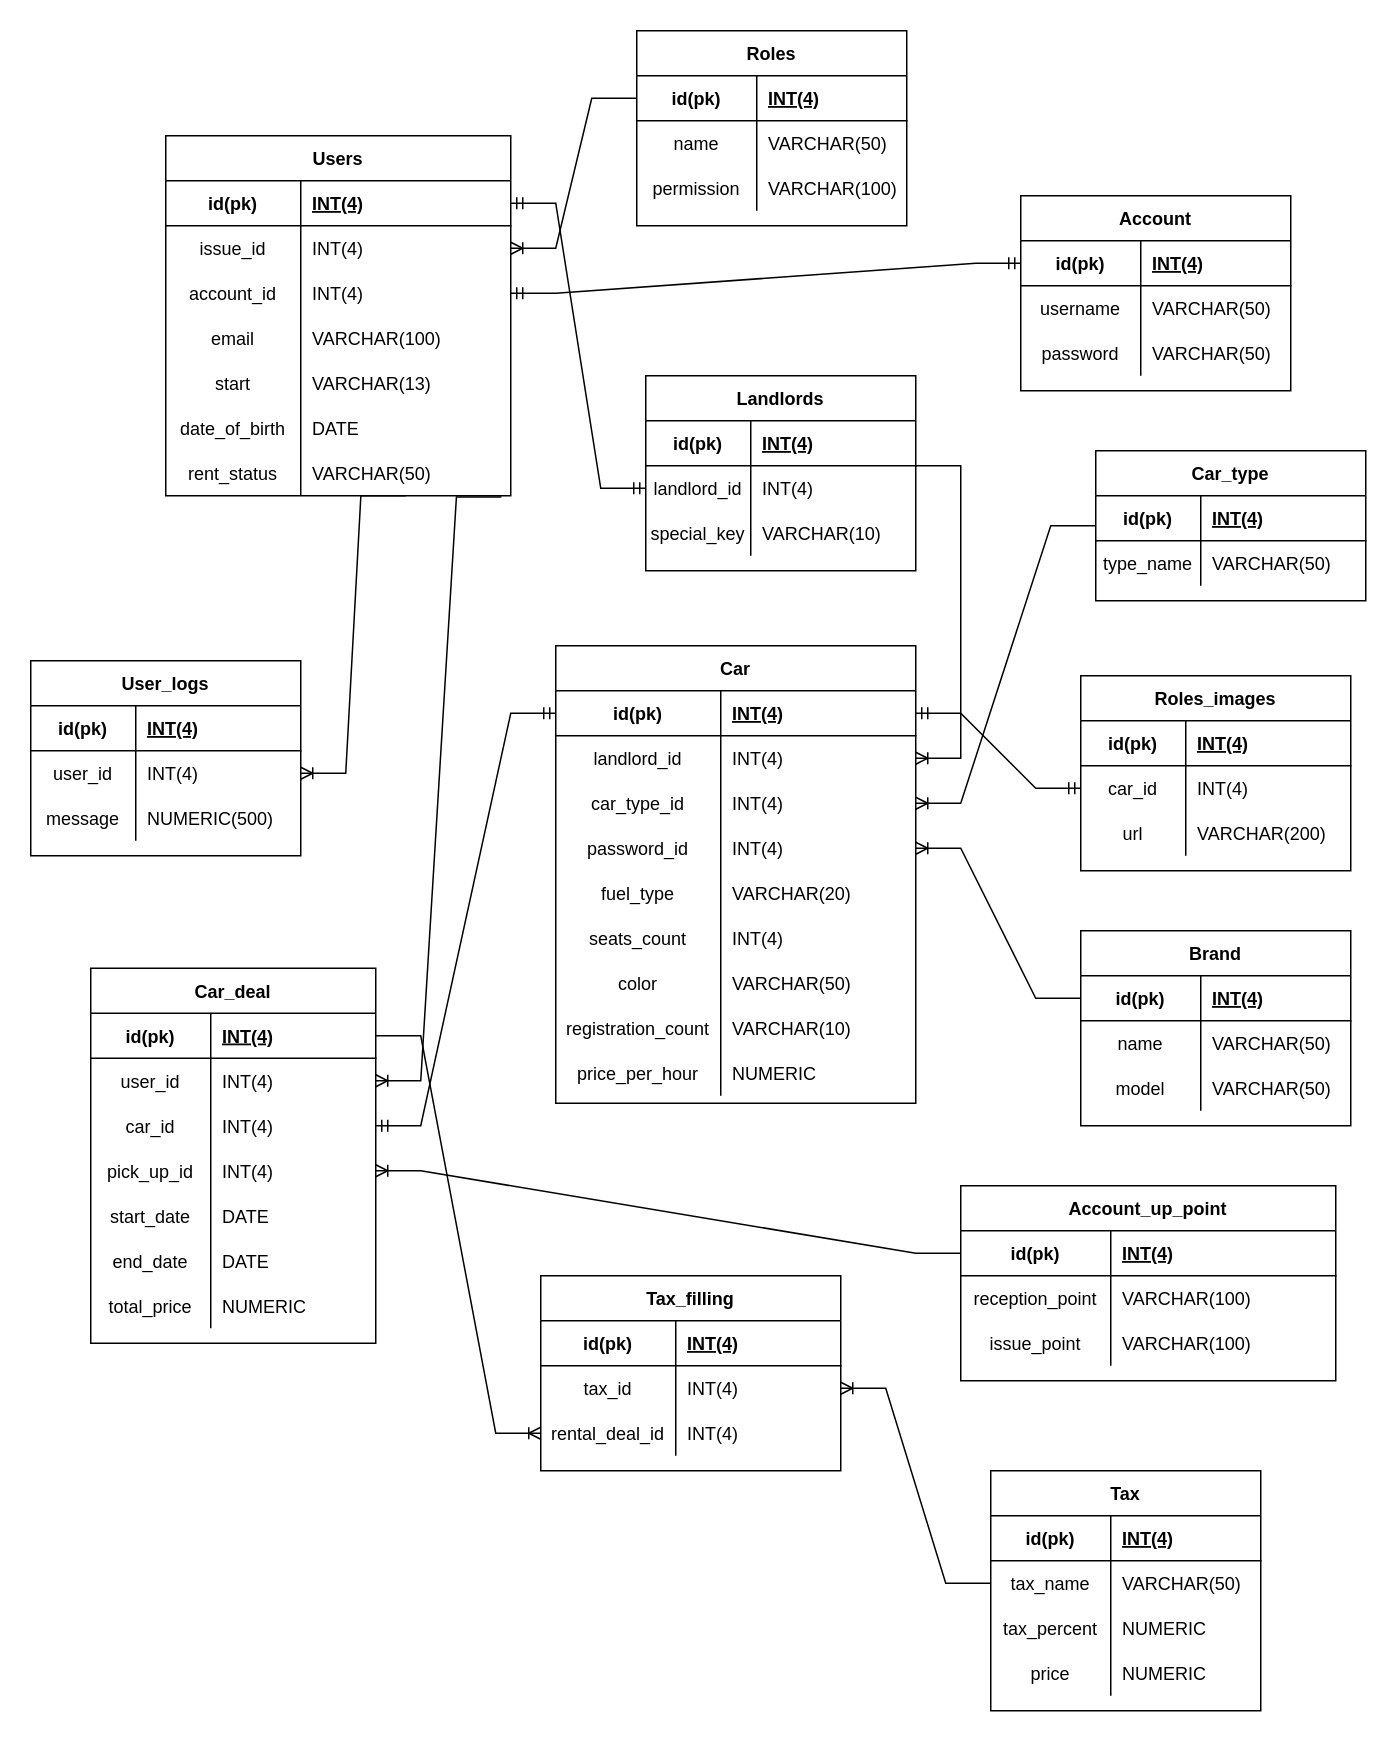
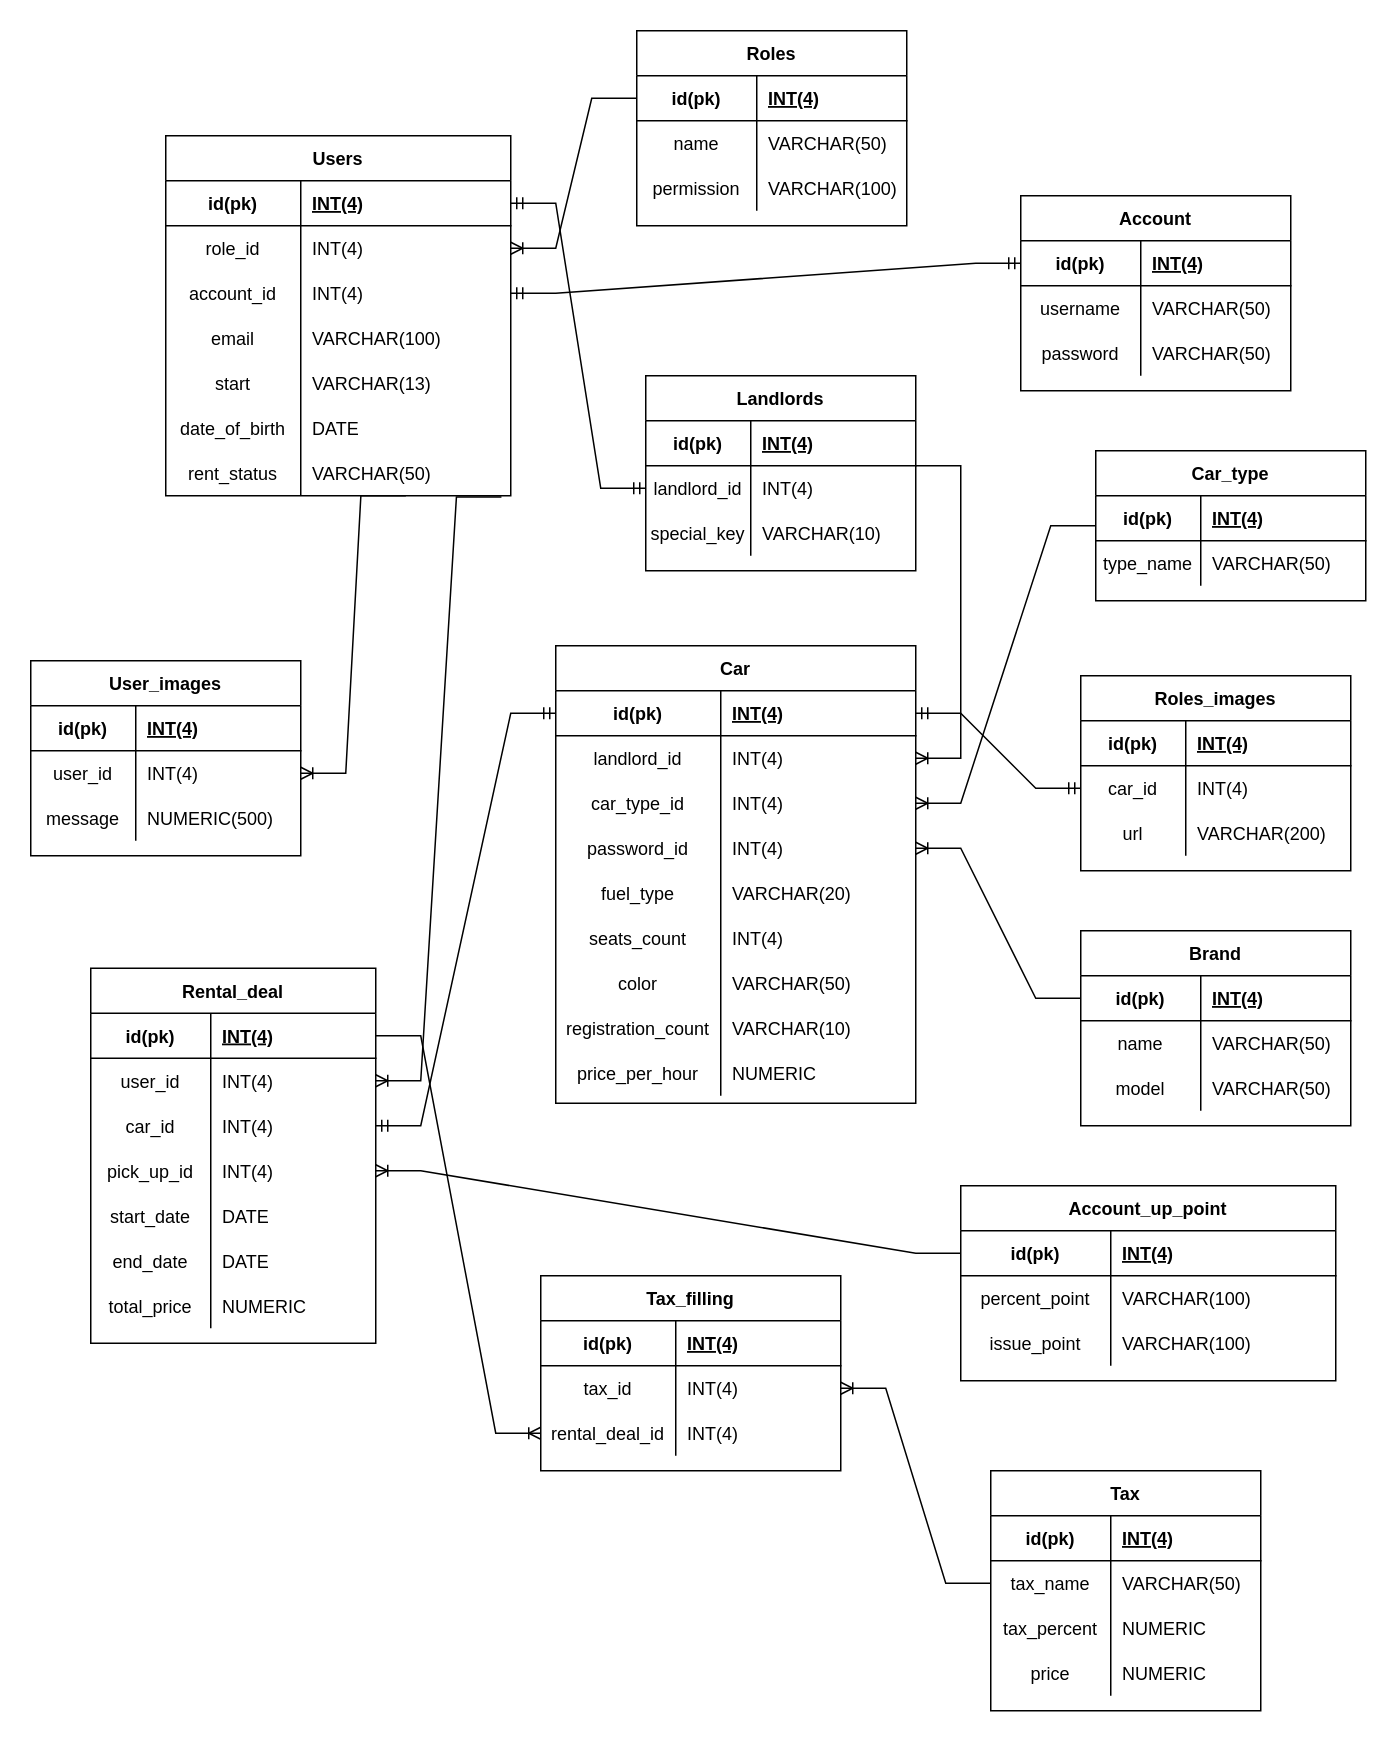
(233, 249) -> (233, 249)
(165, 684) -> (165, 684)
(233, 992) -> (233, 992)
(1035, 1299) -> (1035, 1299)
